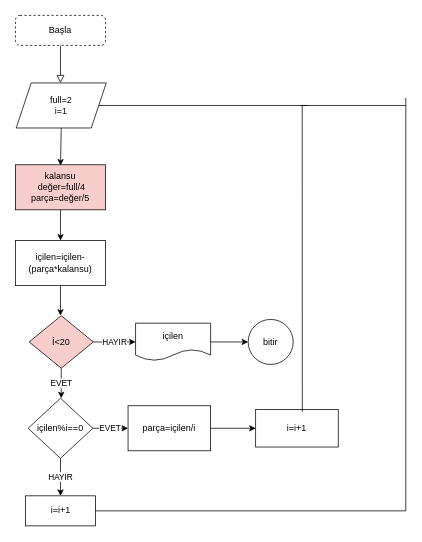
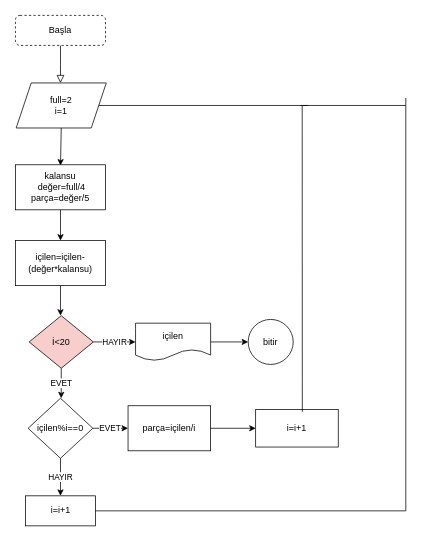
(60, 187) -> (60, 187)
(60, 263) -> (60, 263)
